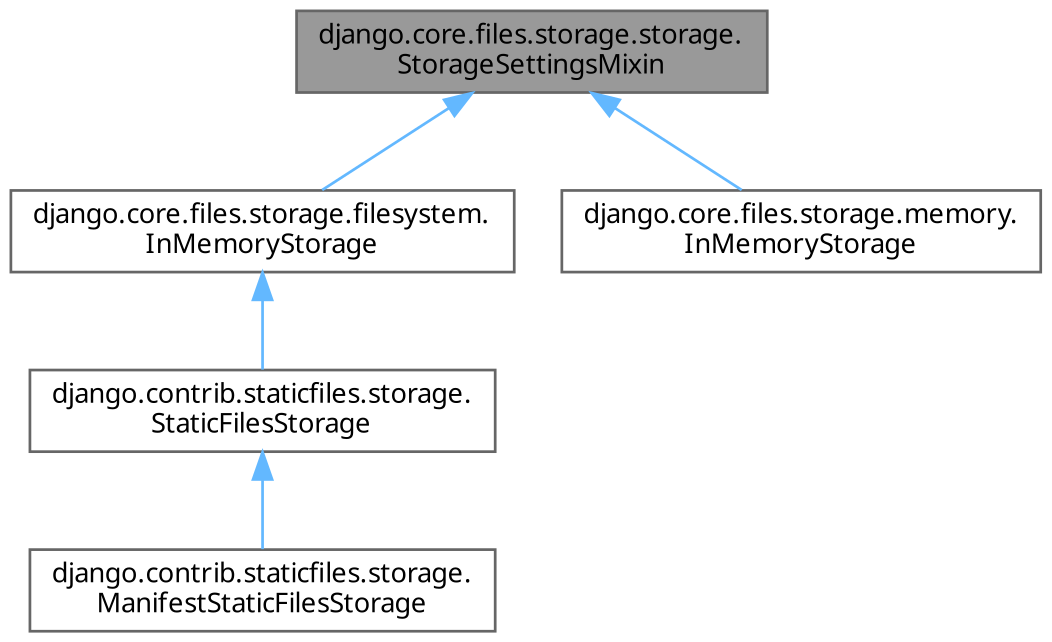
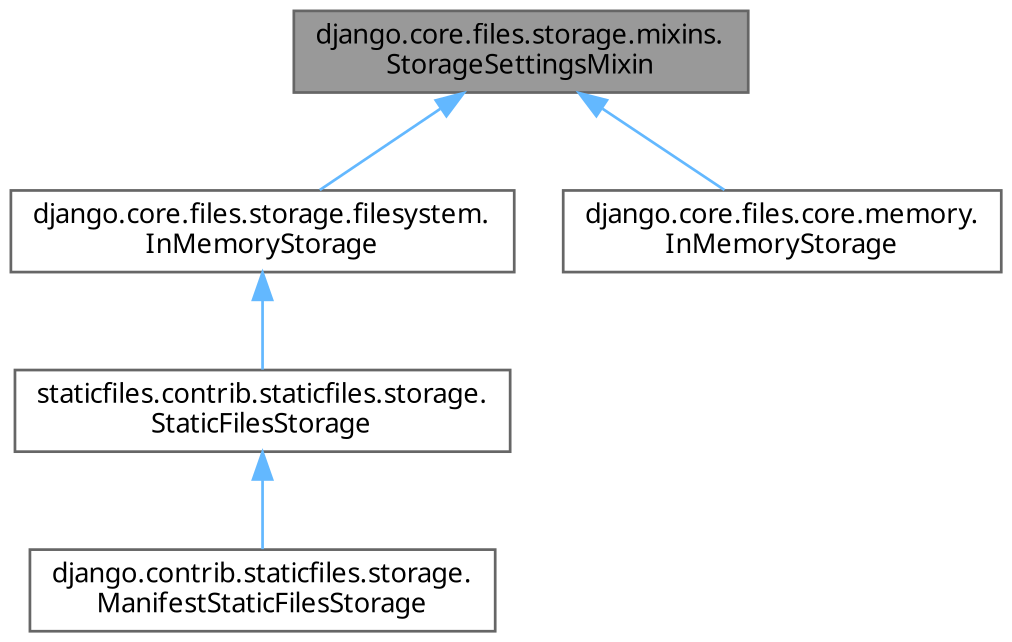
(532, 52) -> (521, 52)
(801, 231) -> (782, 231)
(263, 411) -> (263, 411)
